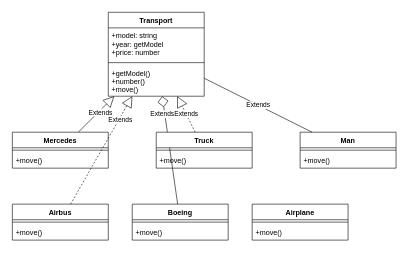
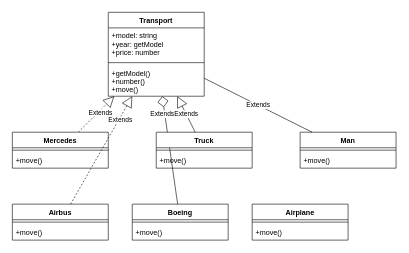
(86, 125) -> (86, 125)
(192, 125) -> (192, 125)
